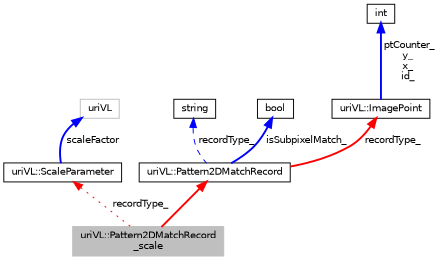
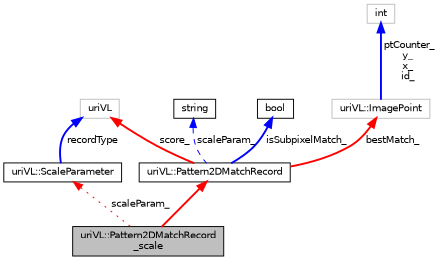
(381, 14) -> (381, 14)
(381, 109) -> (381, 109)
(91, 141) -> (91, 141)
(225, 141) -> (225, 141)
(391, 141) -> (391, 141)
none -> (156, 145)
(139, 204) -> (139, 204)
(148, 241) -> (148, 241)
